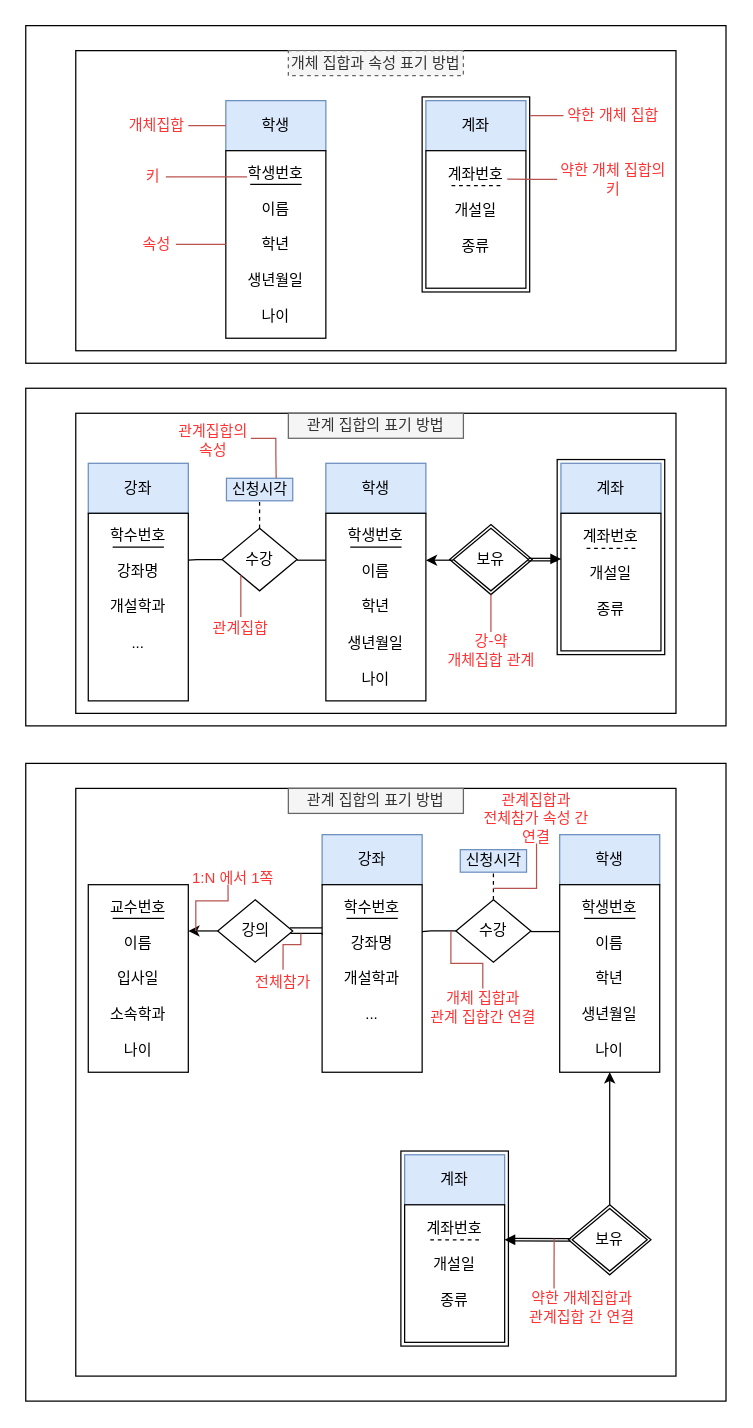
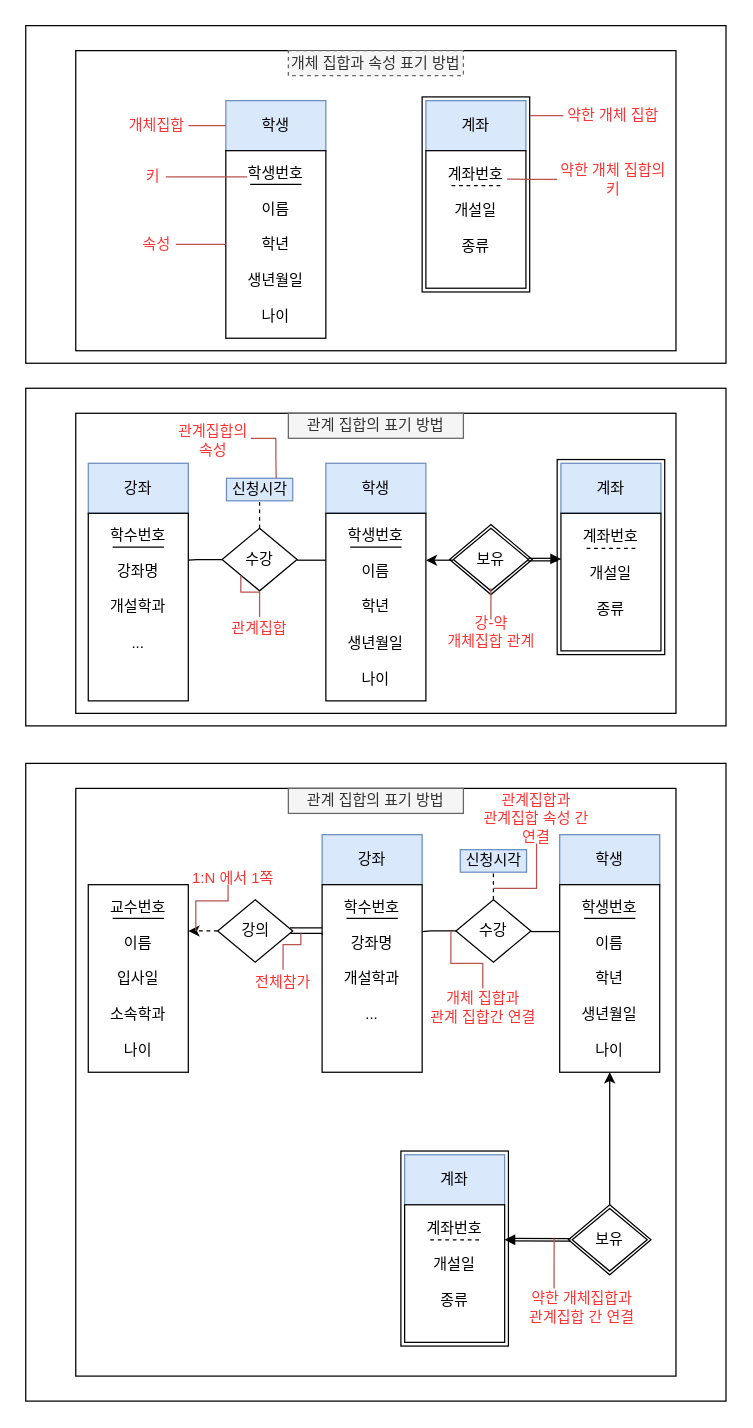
(241, 628) -> (259, 628)
(491, 651) -> (491, 632)
(536, 818) -> (536, 818)
(206, 931) -> (206, 931)
